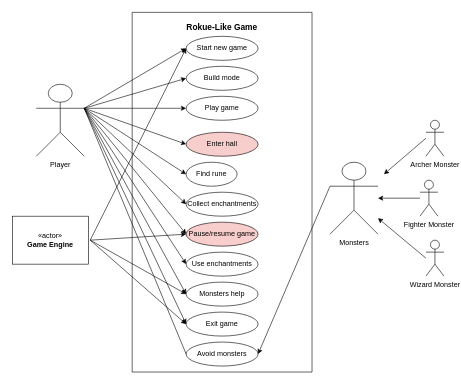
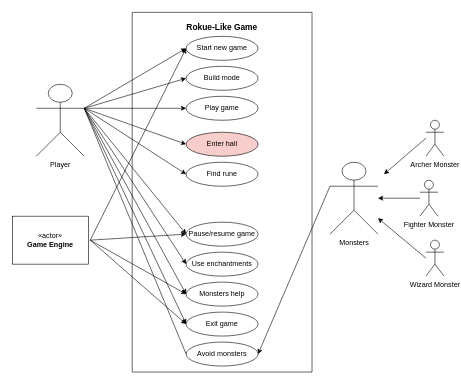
(152, 172) -> none
(212, 174) -> (222, 174)
(222, 204) -> none
(222, 234) -> (222, 234)
